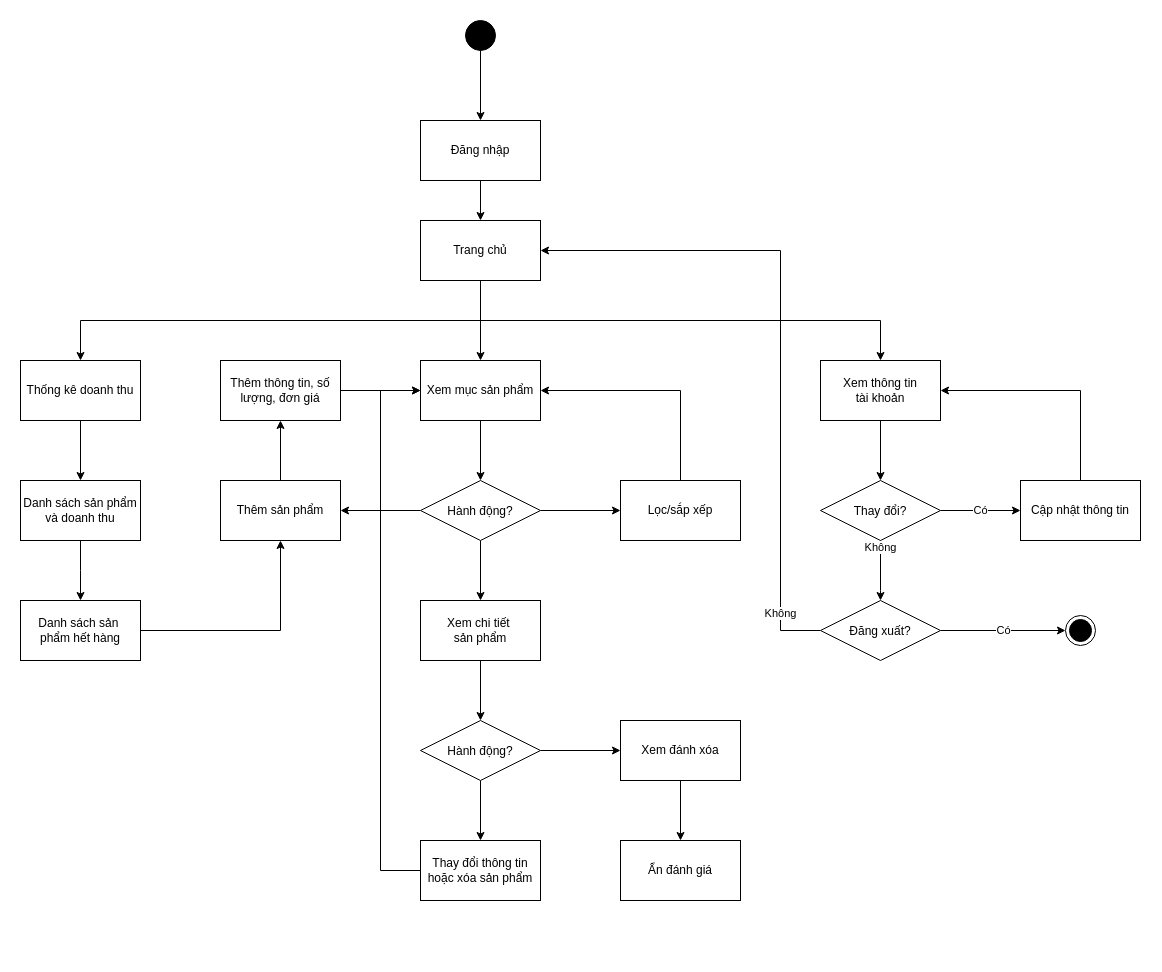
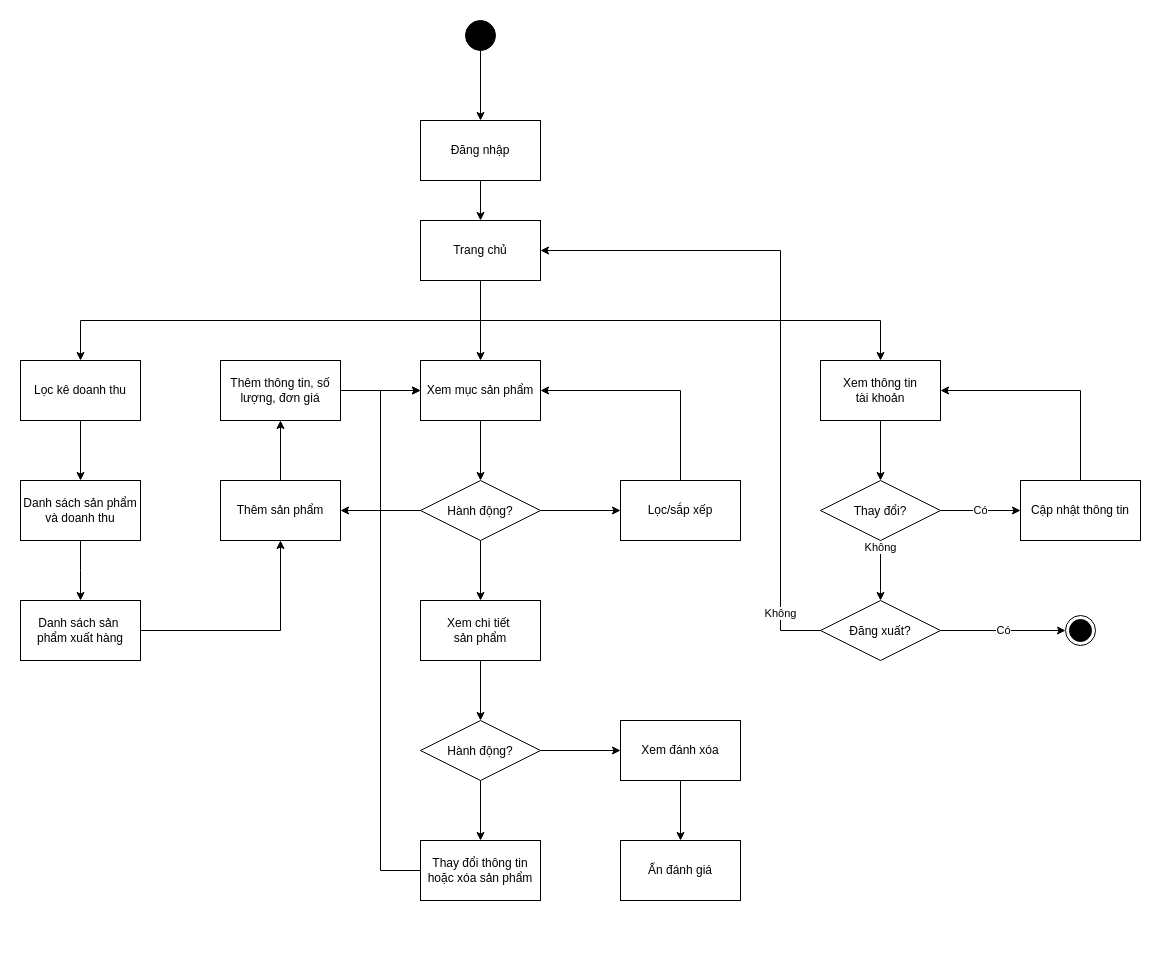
(81, 391) -> (81, 391)
(81, 631) -> (81, 631)
